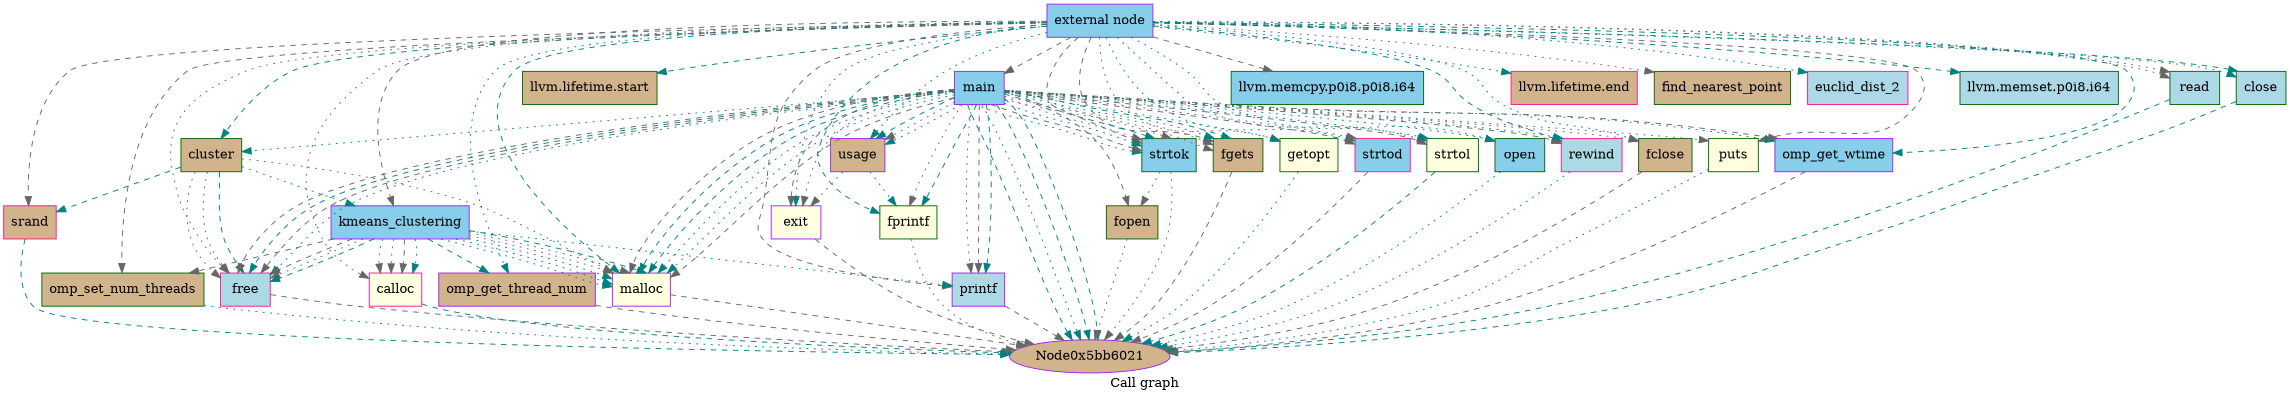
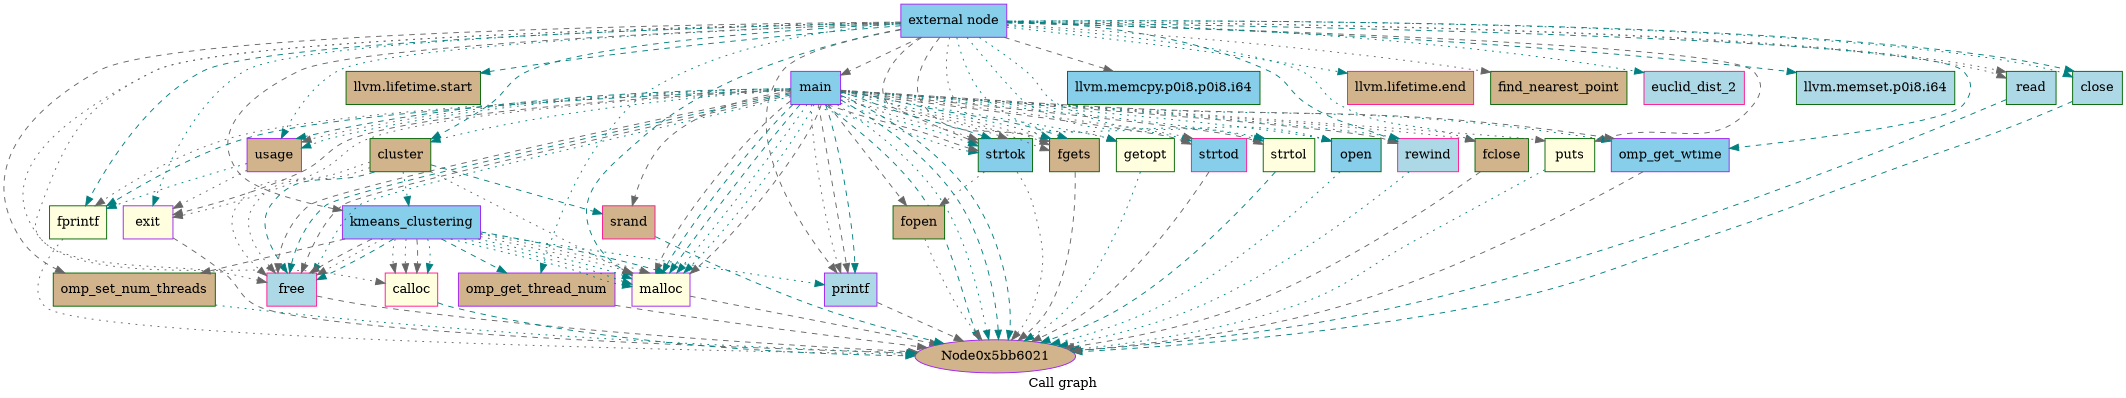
(461, 38) -> (678, 131)
